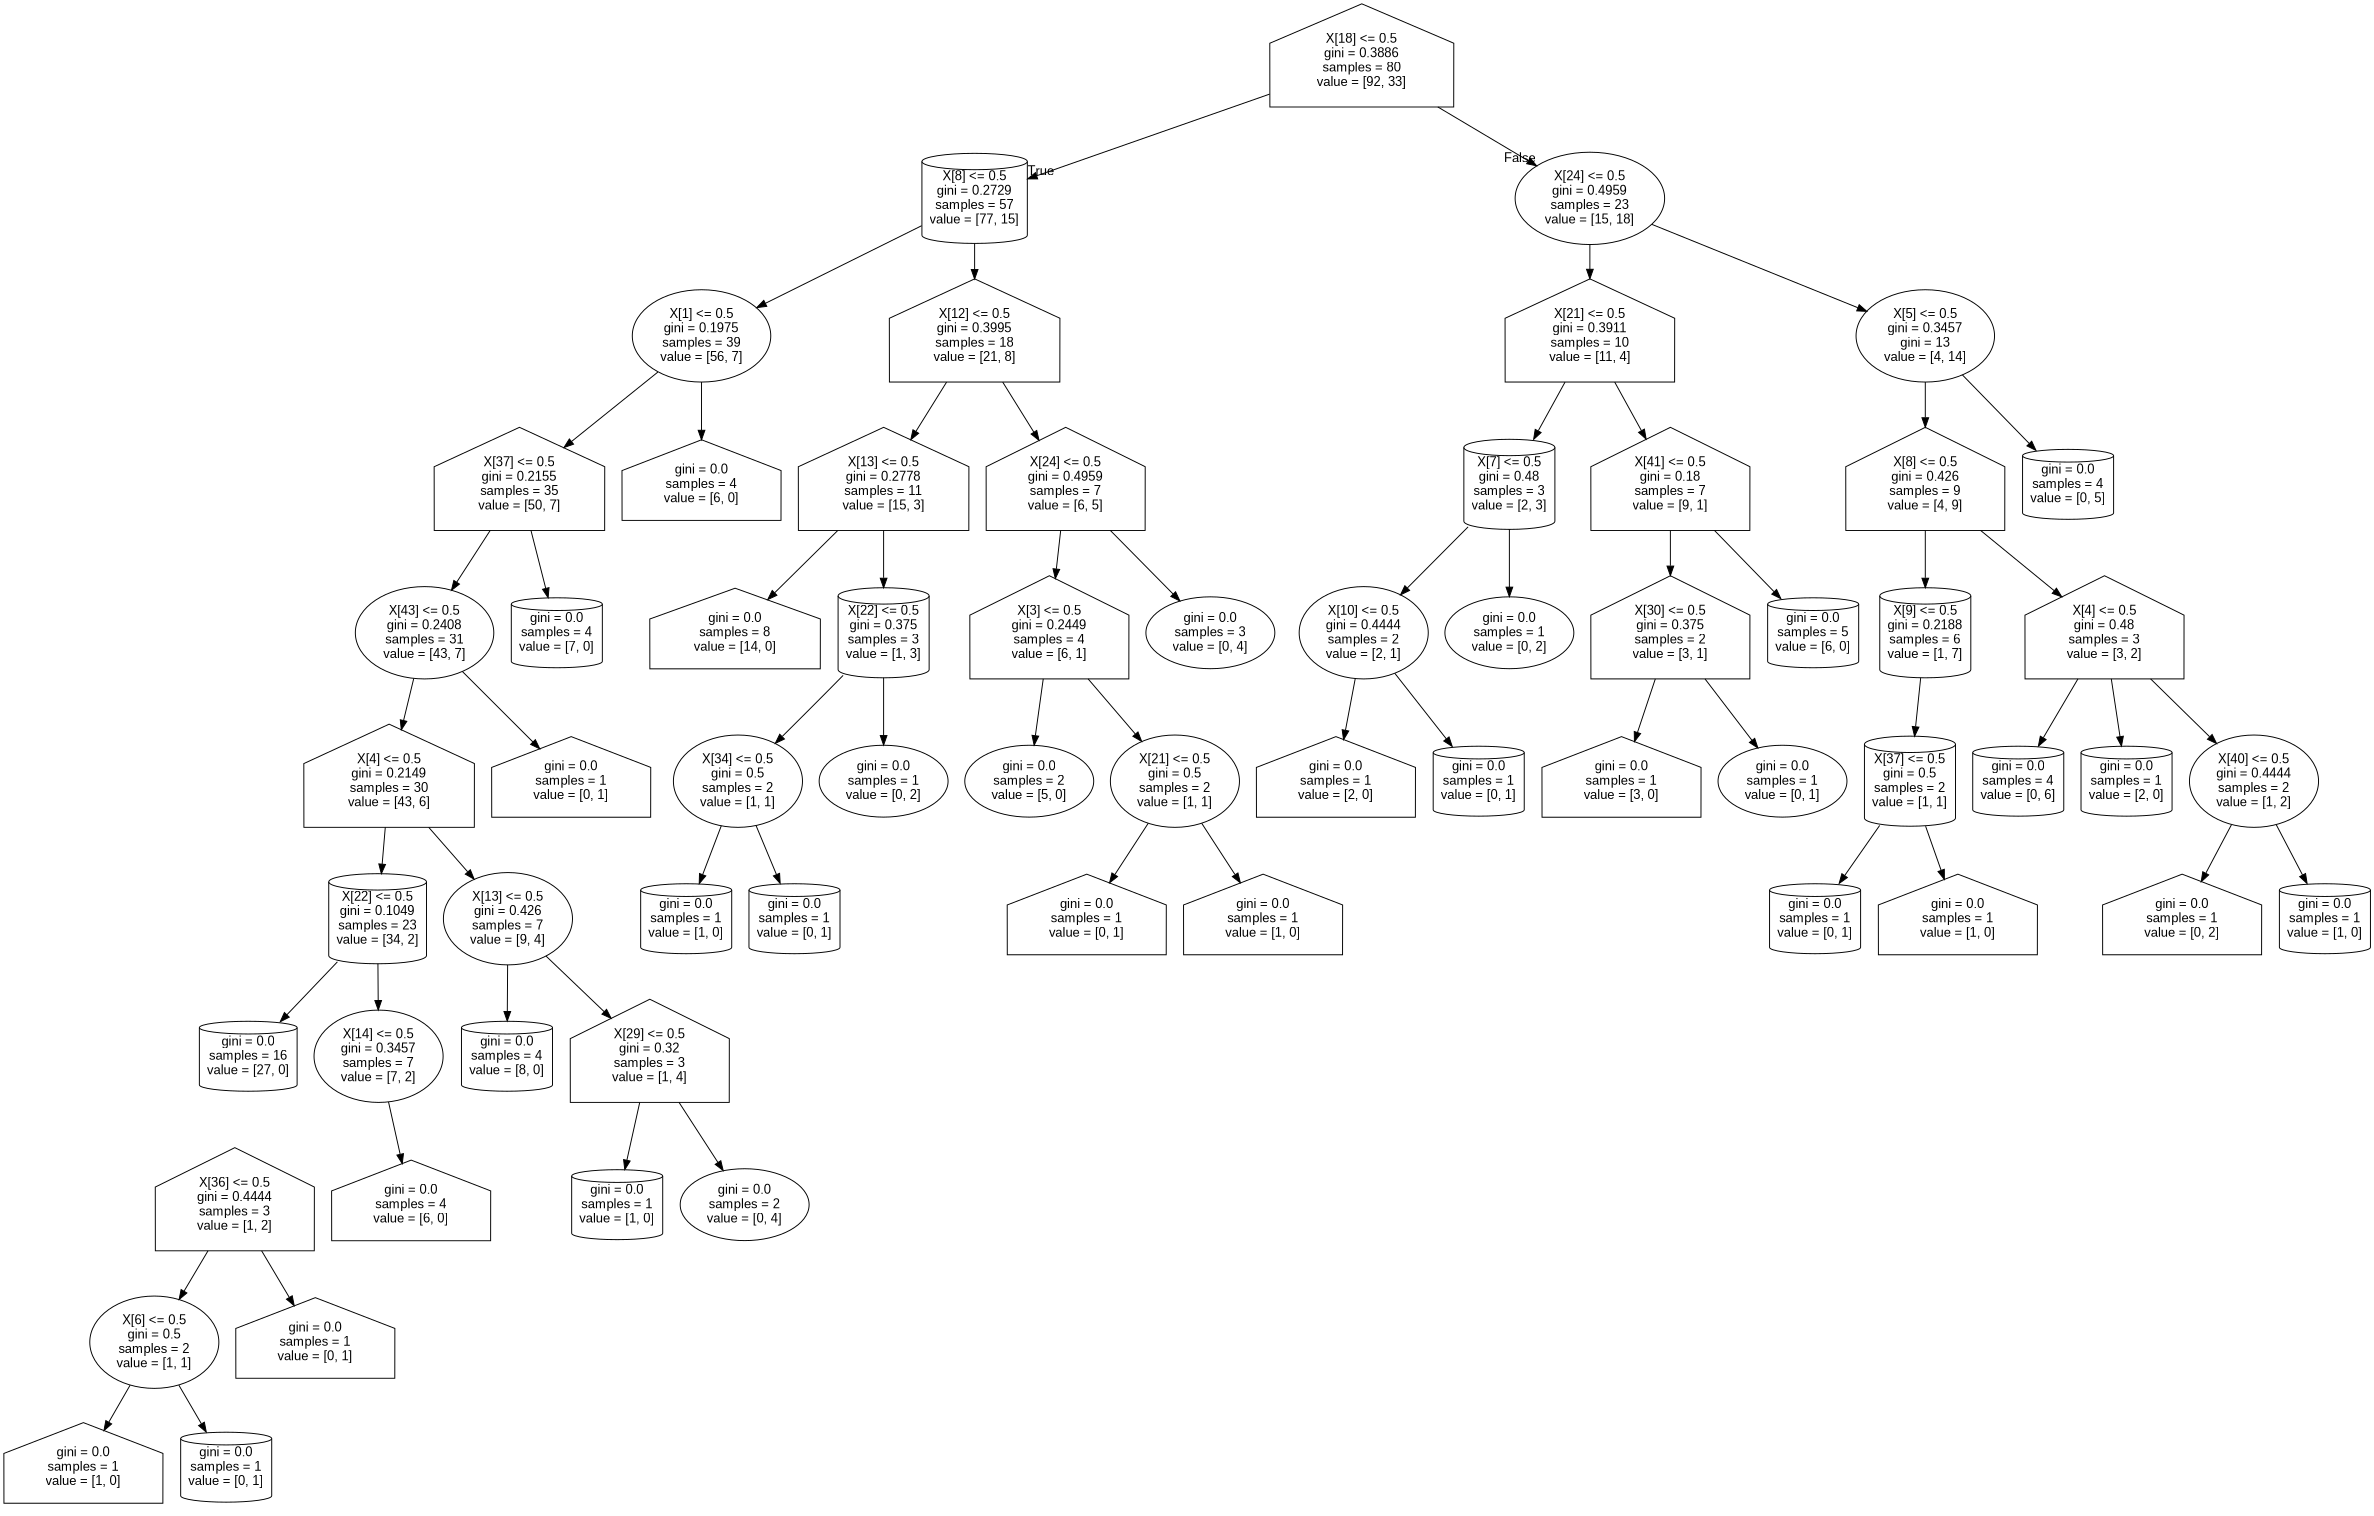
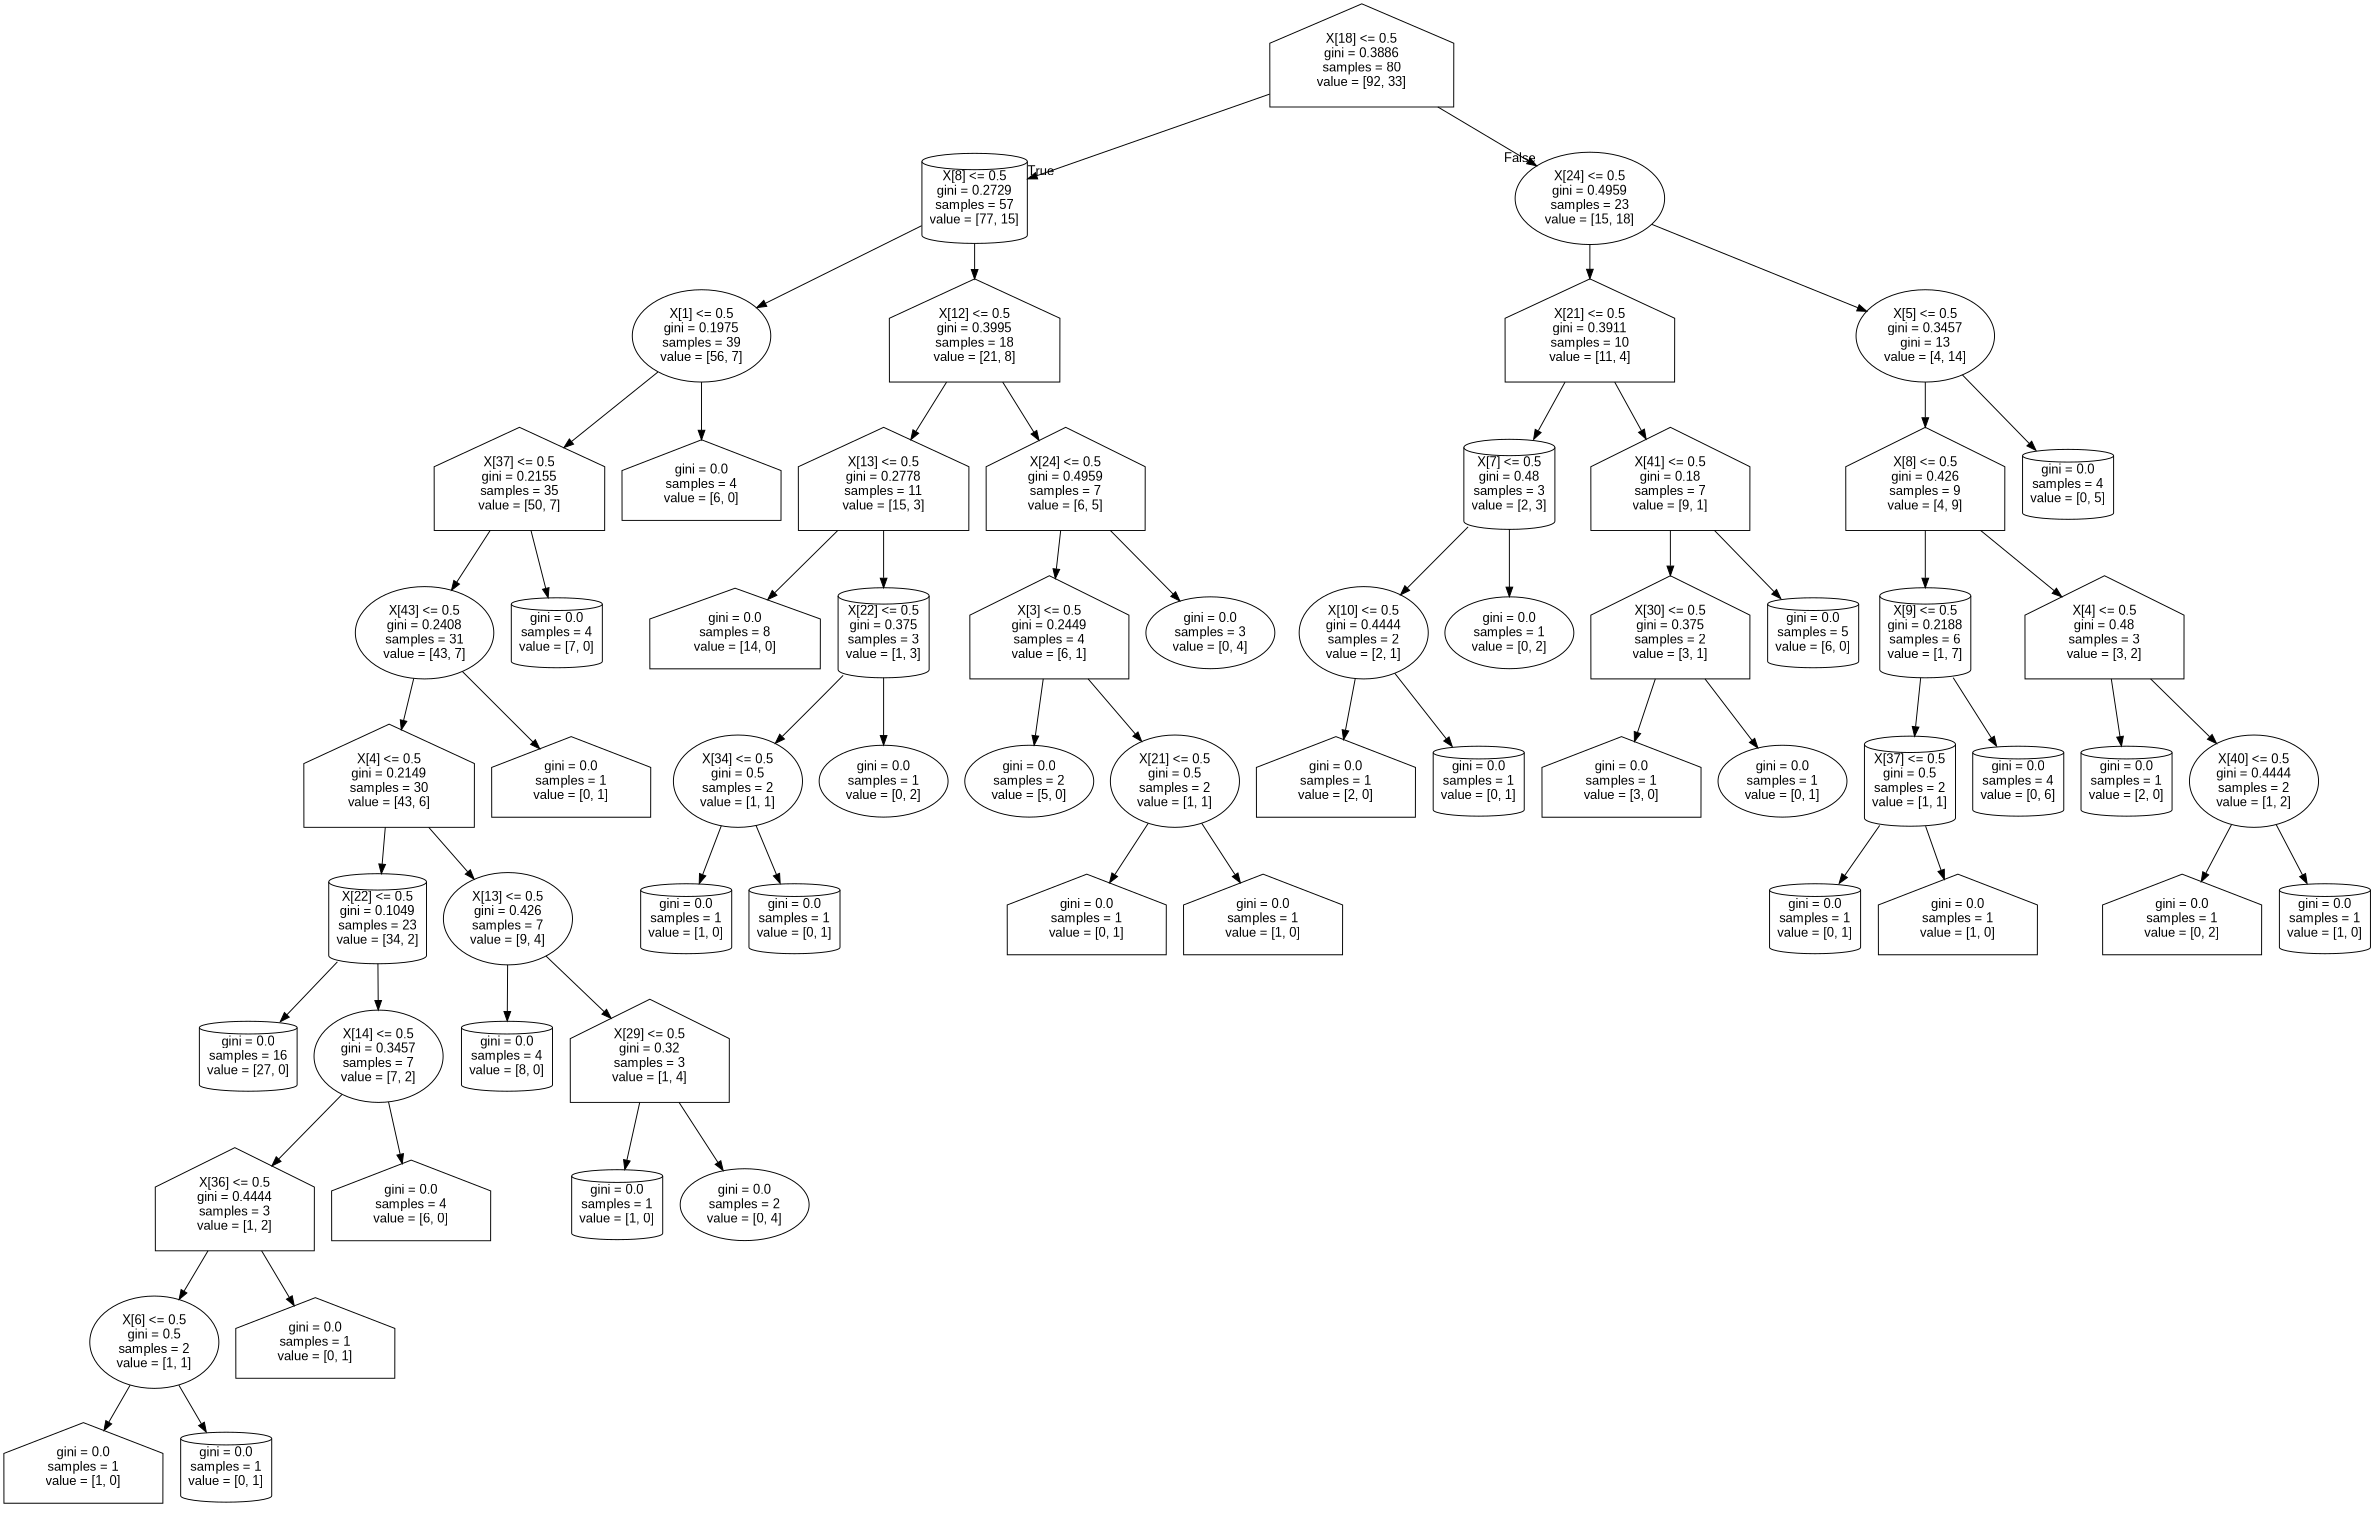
(2061, 708) -> (1972, 708)
none -> (310, 1127)
